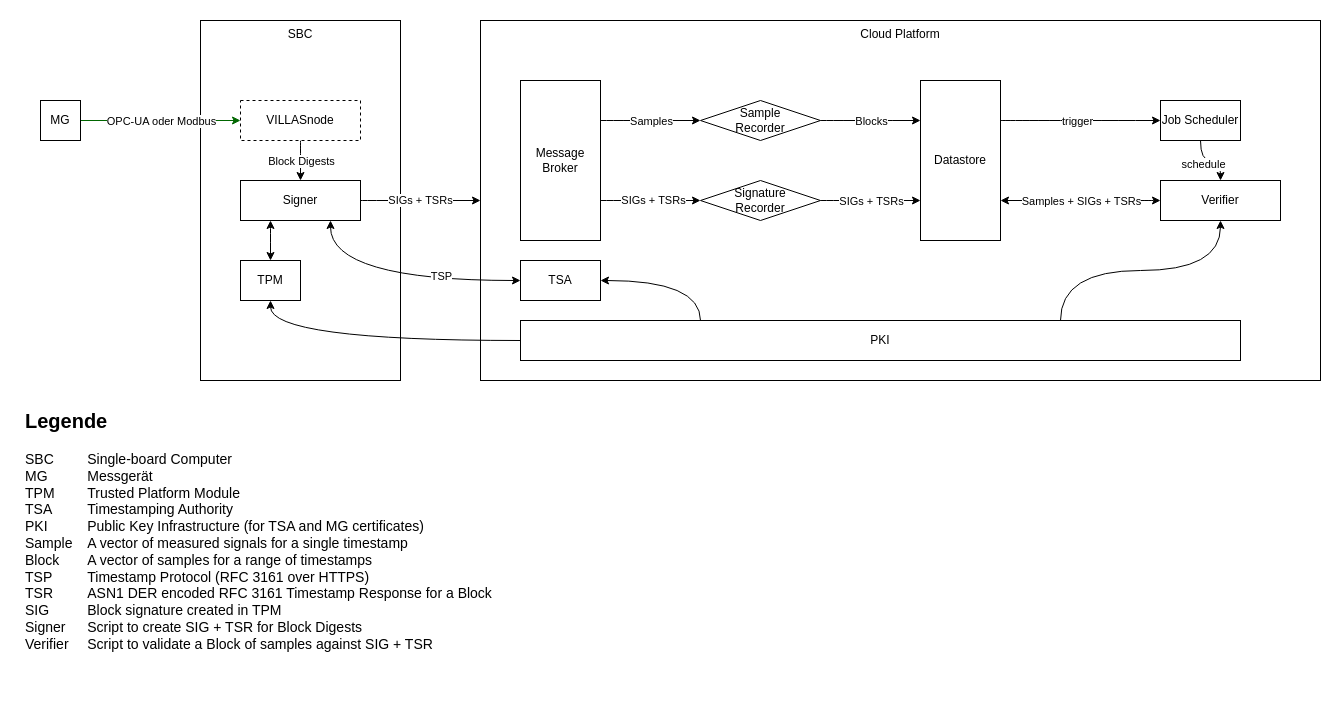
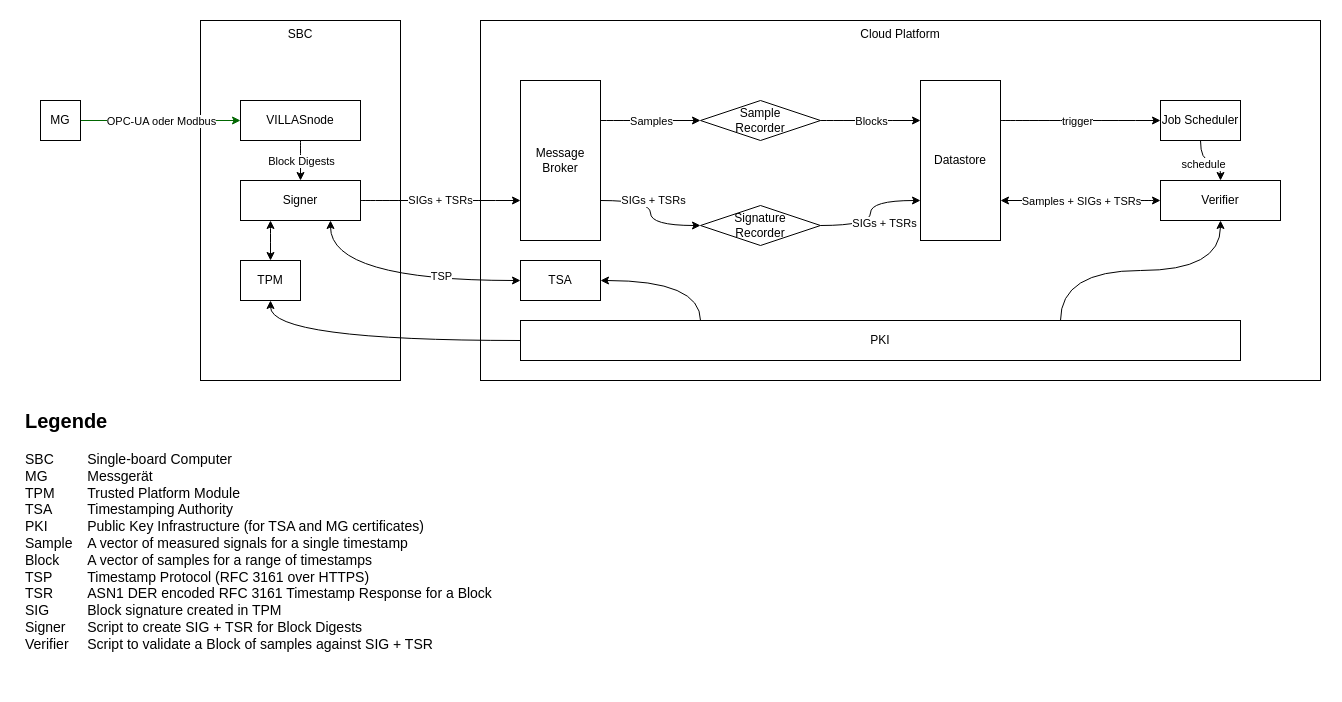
(301, 121) -> (301, 121)
(430, 201) -> (451, 201)
(761, 201) -> (761, 226)
